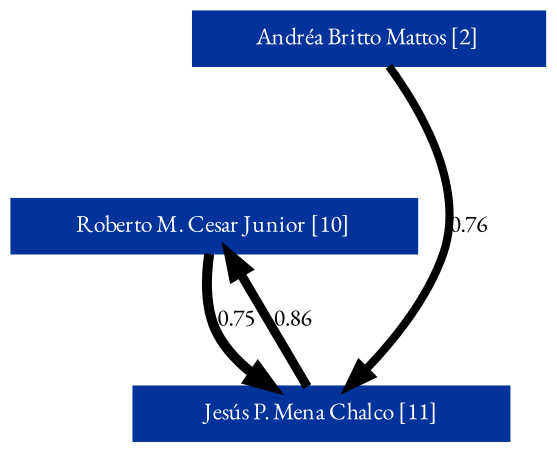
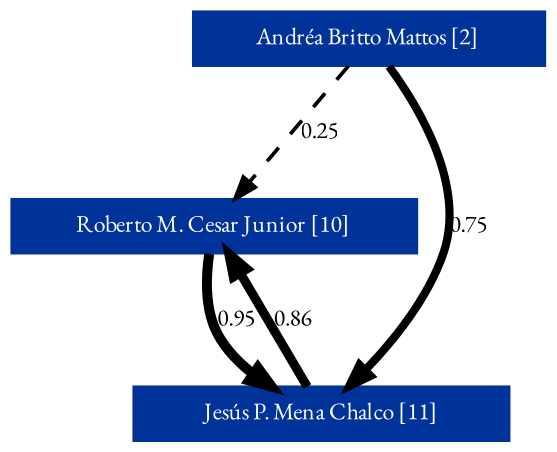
none -> (299, 124)
(469, 226) -> (469, 226)
(237, 320) -> (237, 320)
